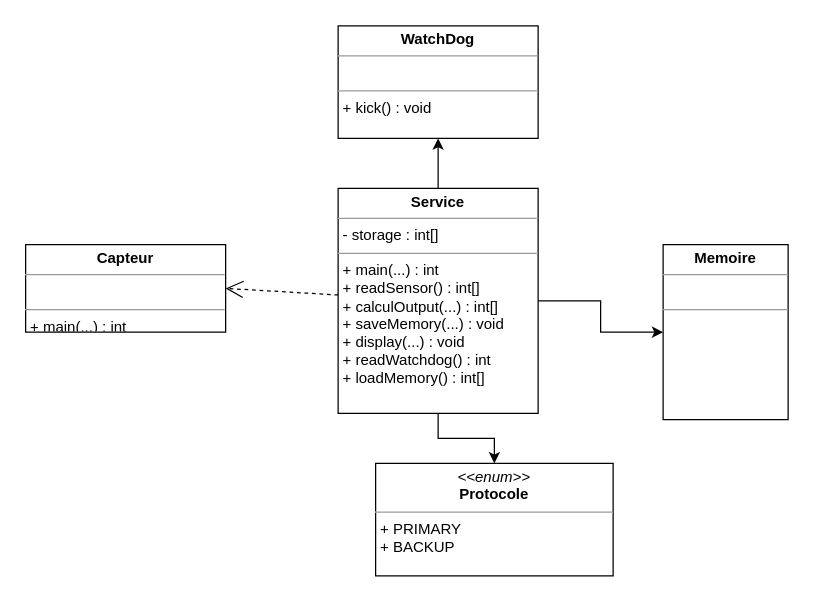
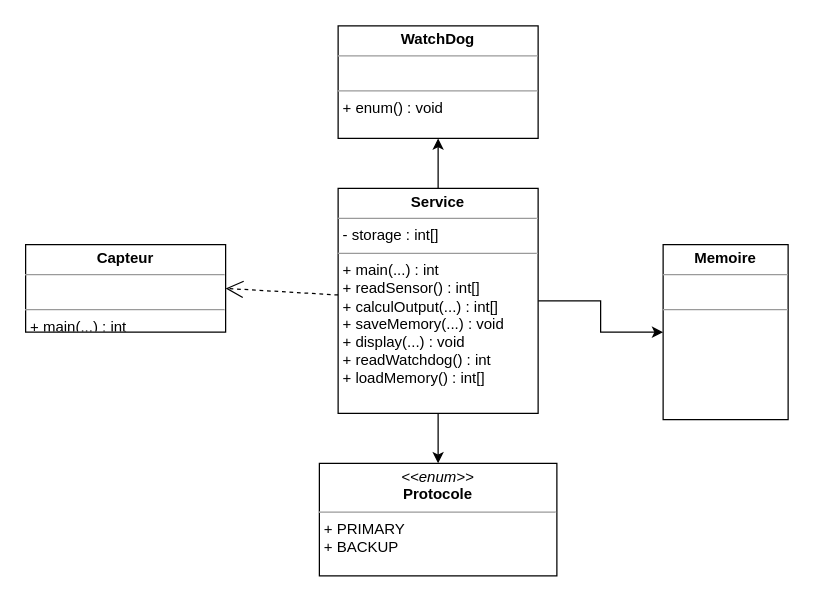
(389, 44) -> (391, 44)
(494, 519) -> (438, 519)
